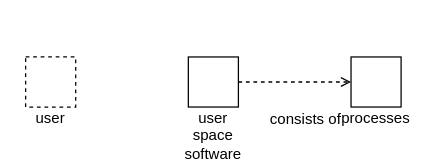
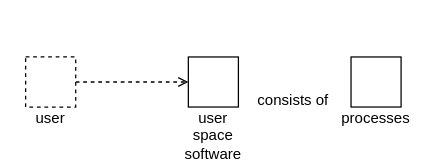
none -> (130, 82)
(292, 82) -> none
(305, 119) -> (293, 101)
